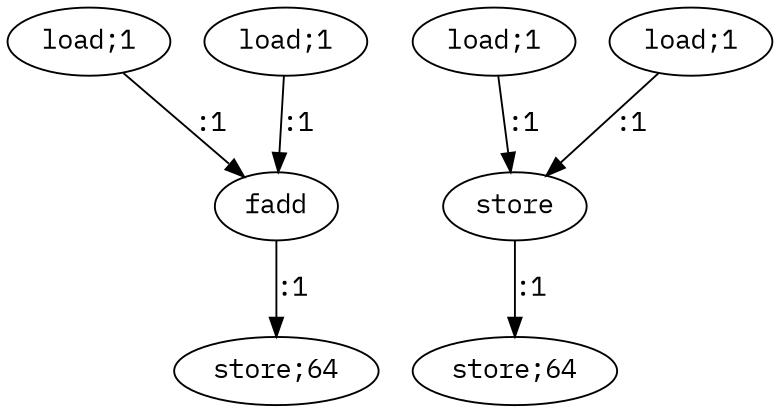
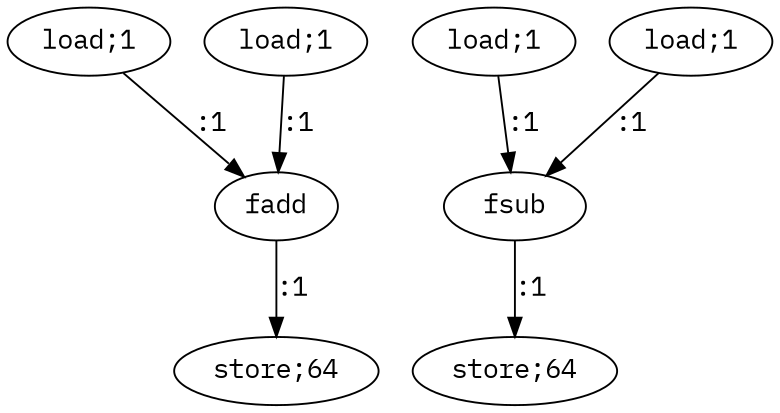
(515, 206) -> (515, 206)
